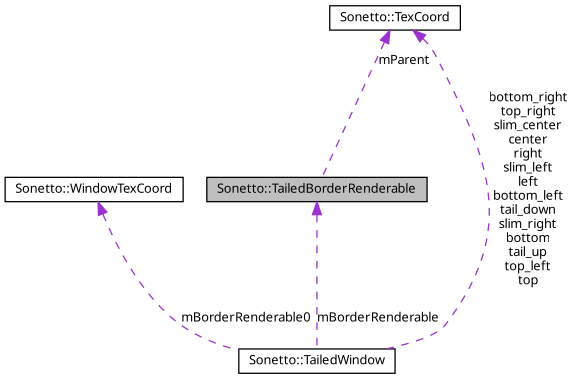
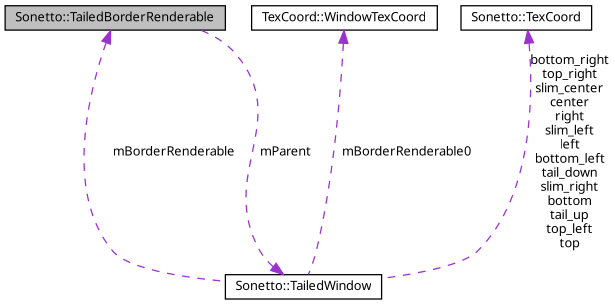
(353, 110) -> (255, 140)
(94, 190) -> (344, 18)
